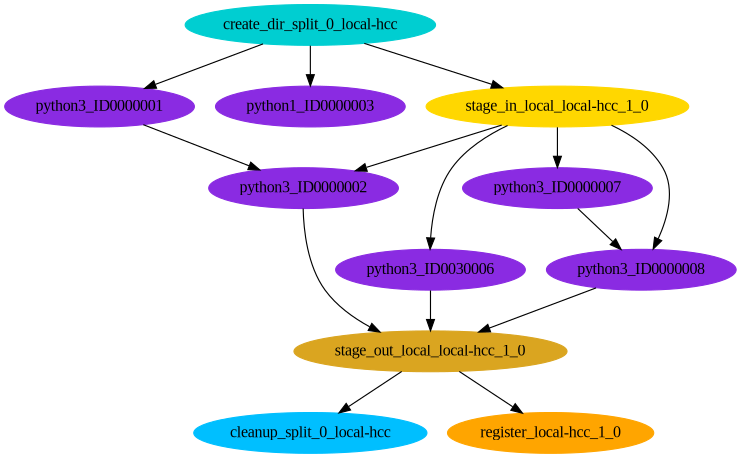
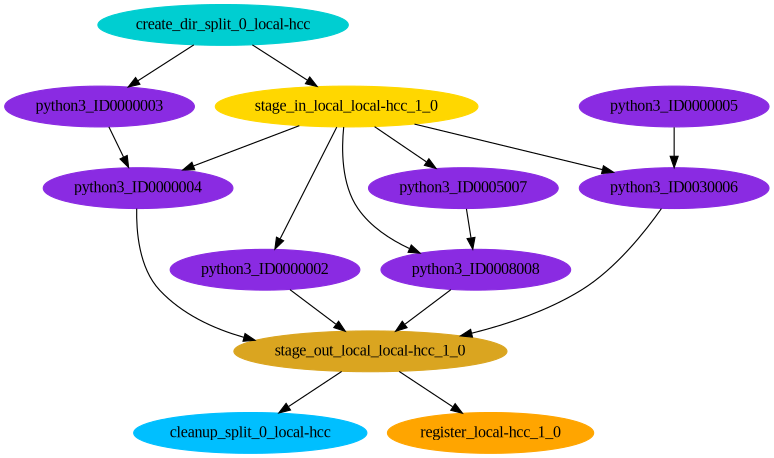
(100, 107) -> none
(310, 107) -> (100, 107)
none -> (674, 107)
none -> (138, 188)
(557, 188) -> (463, 188)
(641, 270) -> (476, 270)
